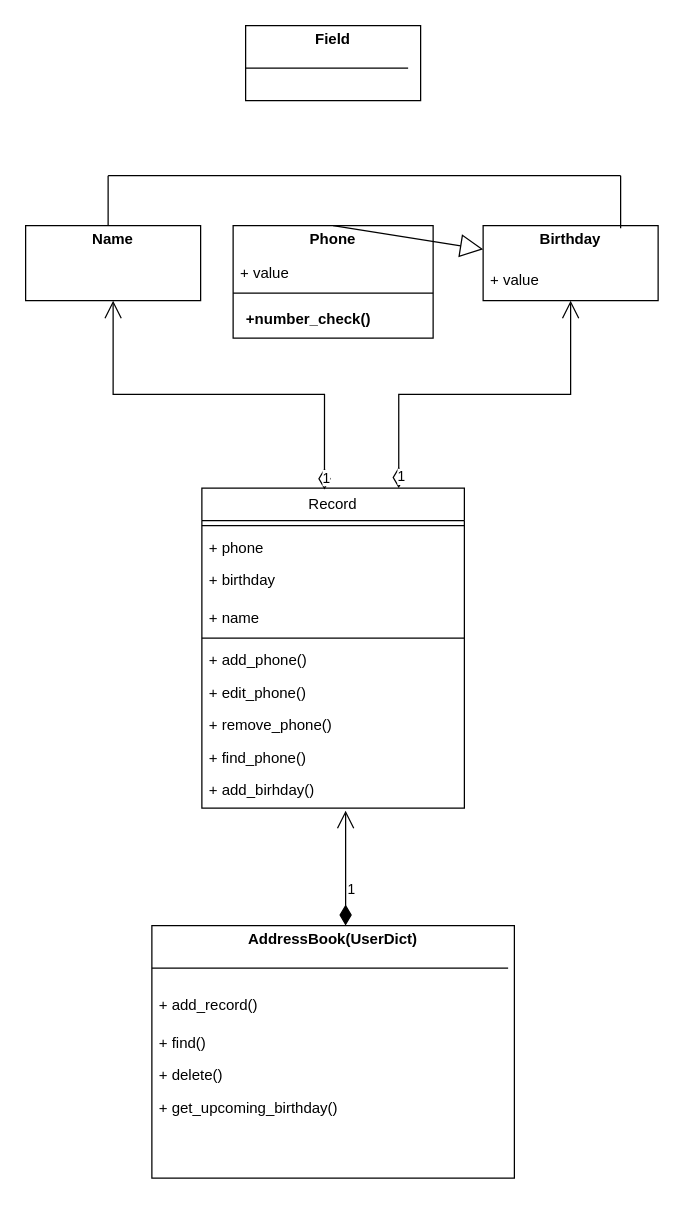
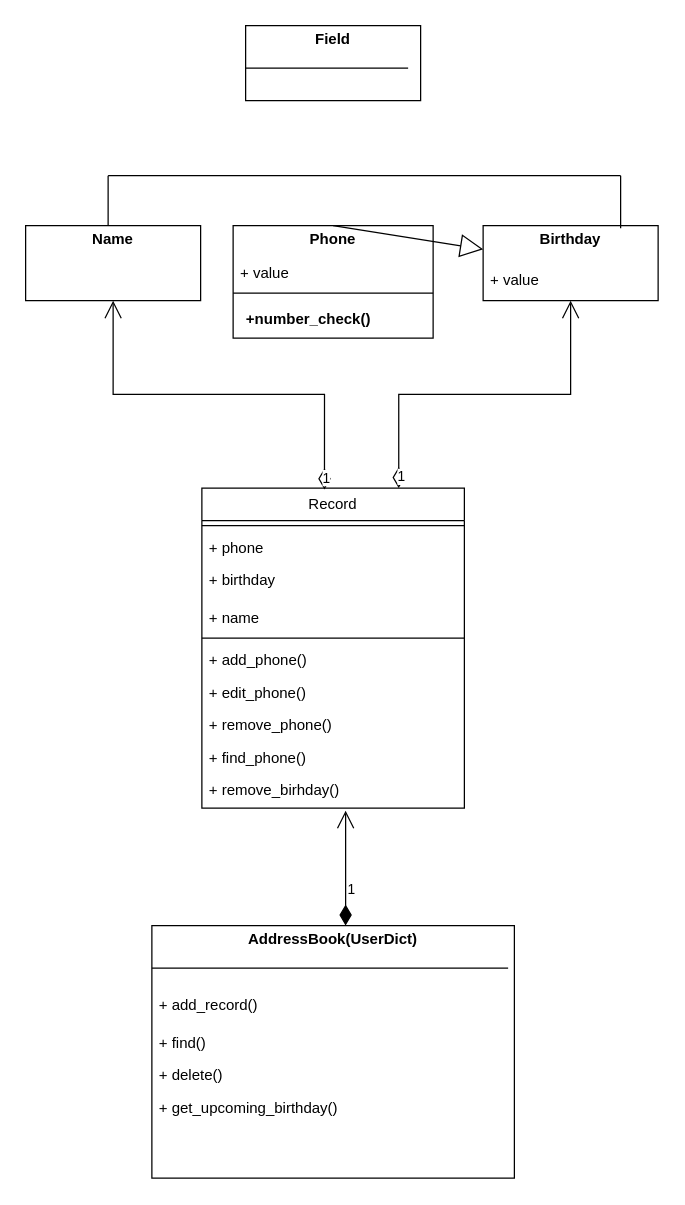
(268, 791) -> (281, 791)
